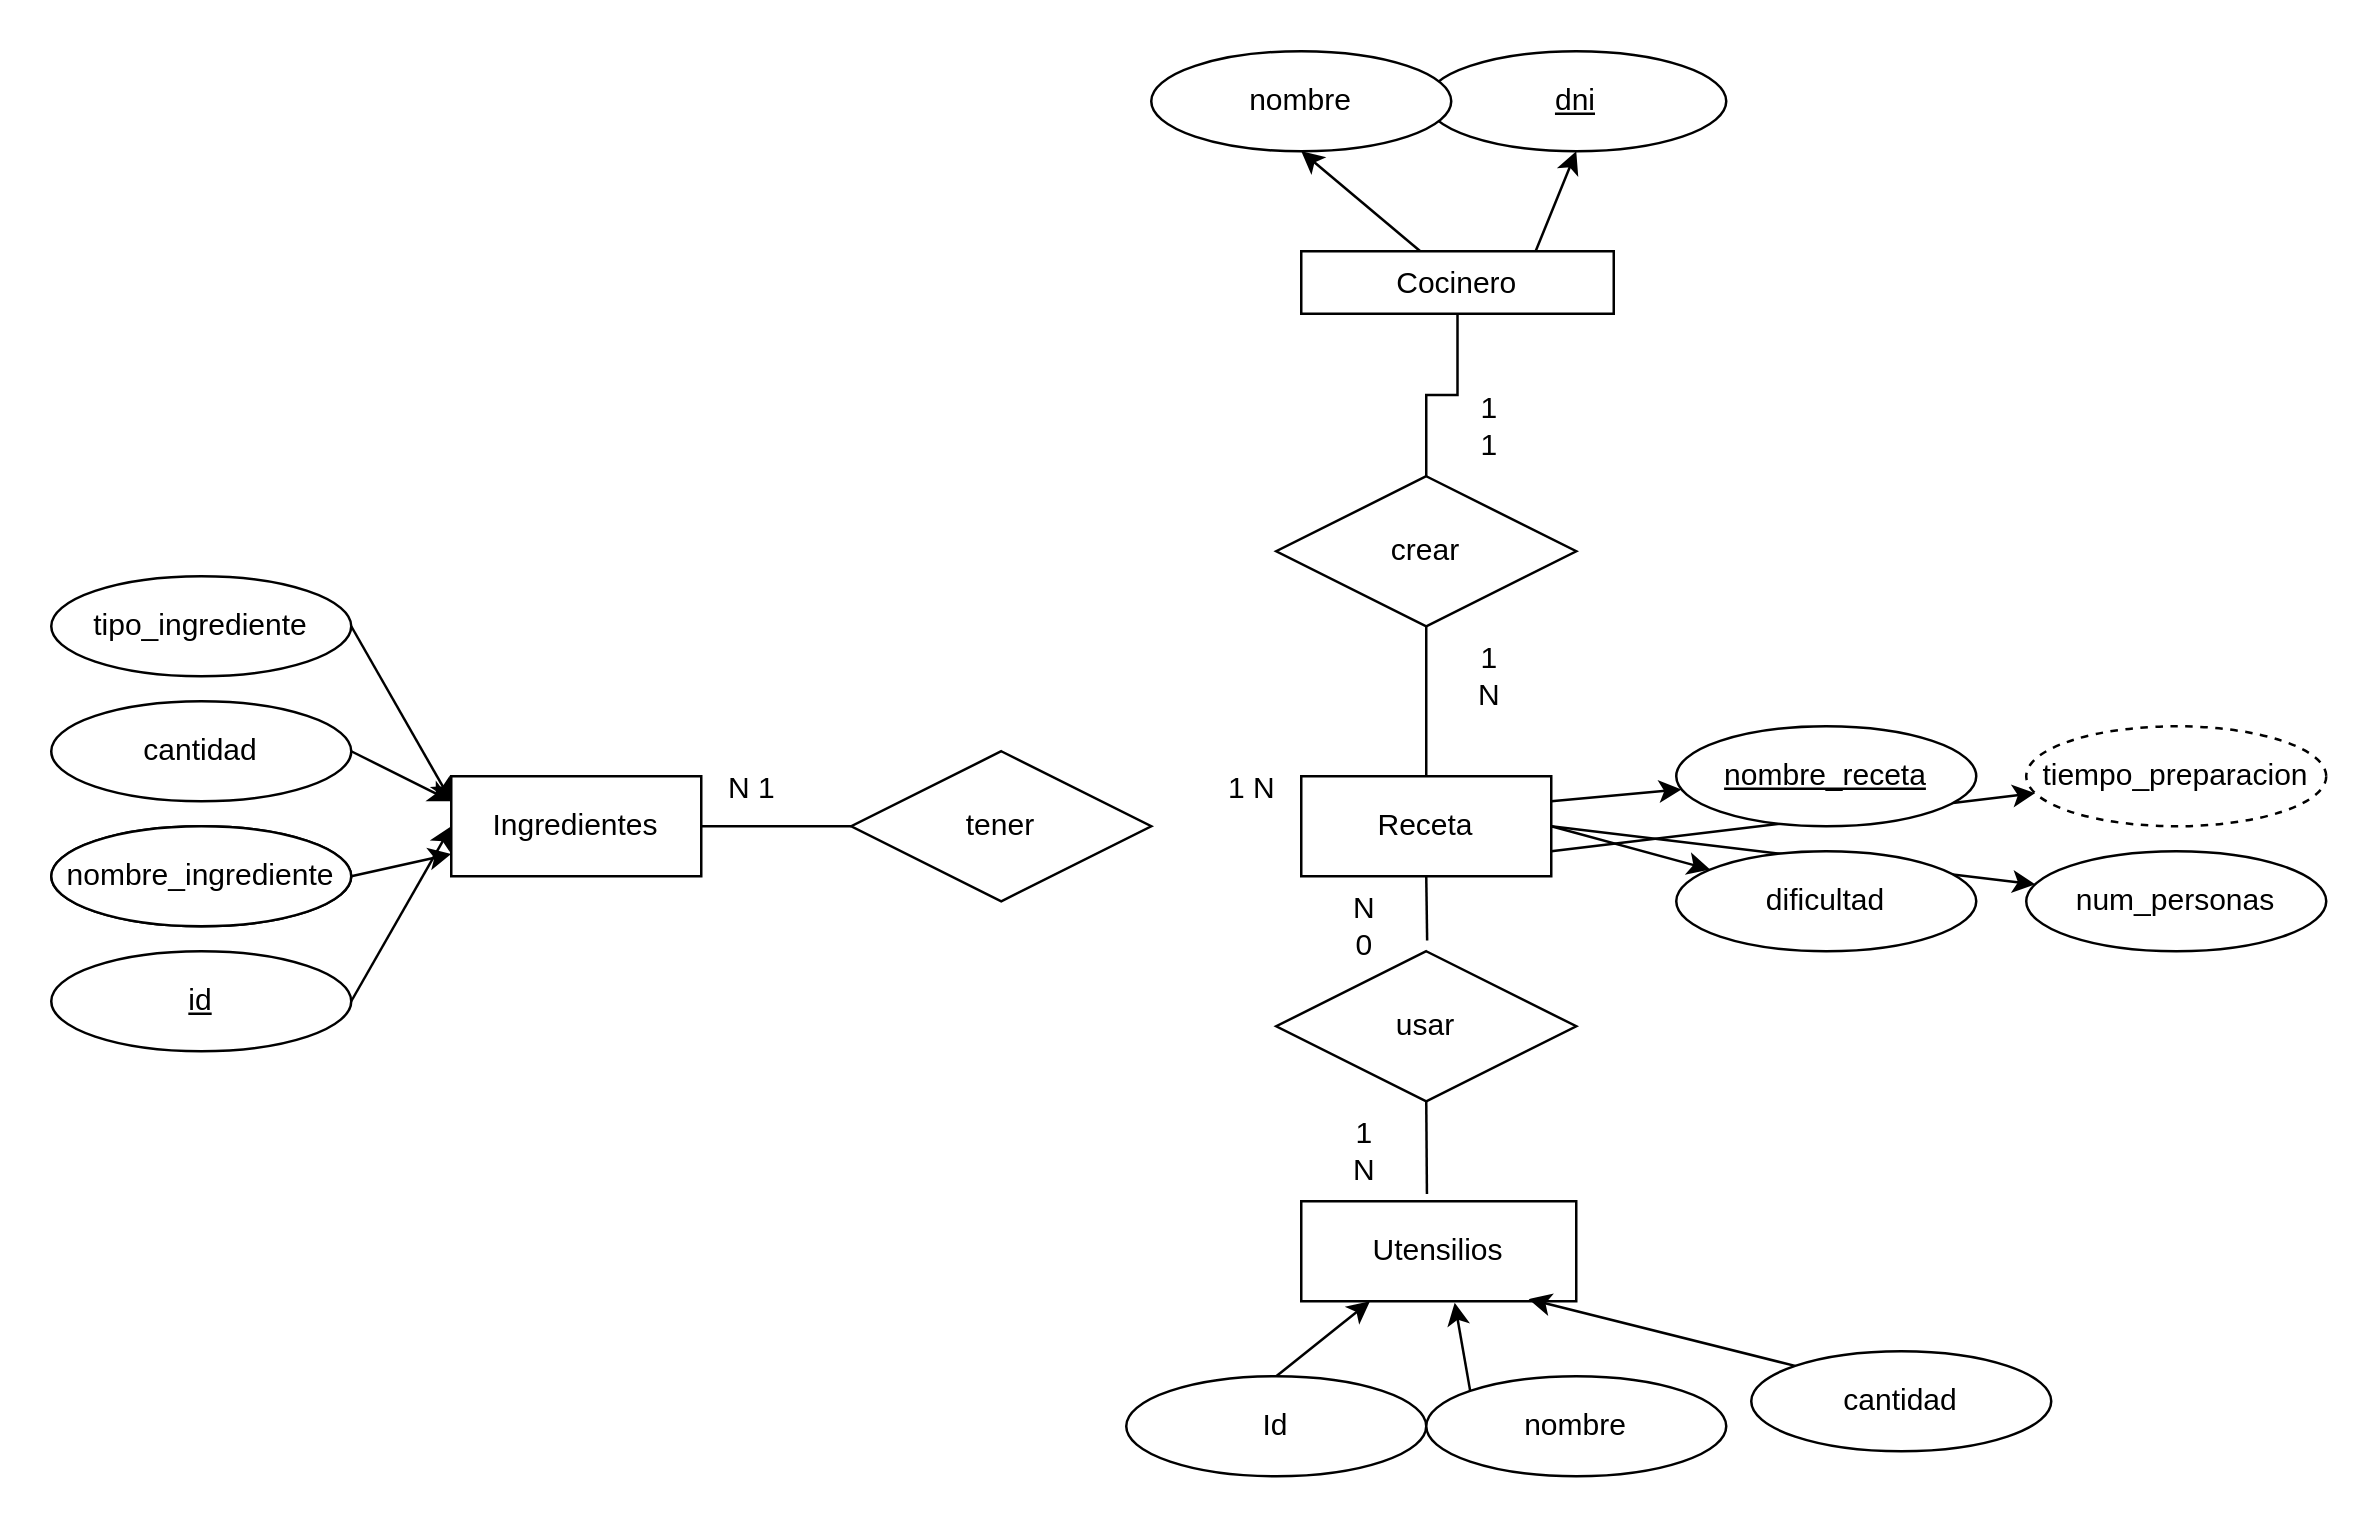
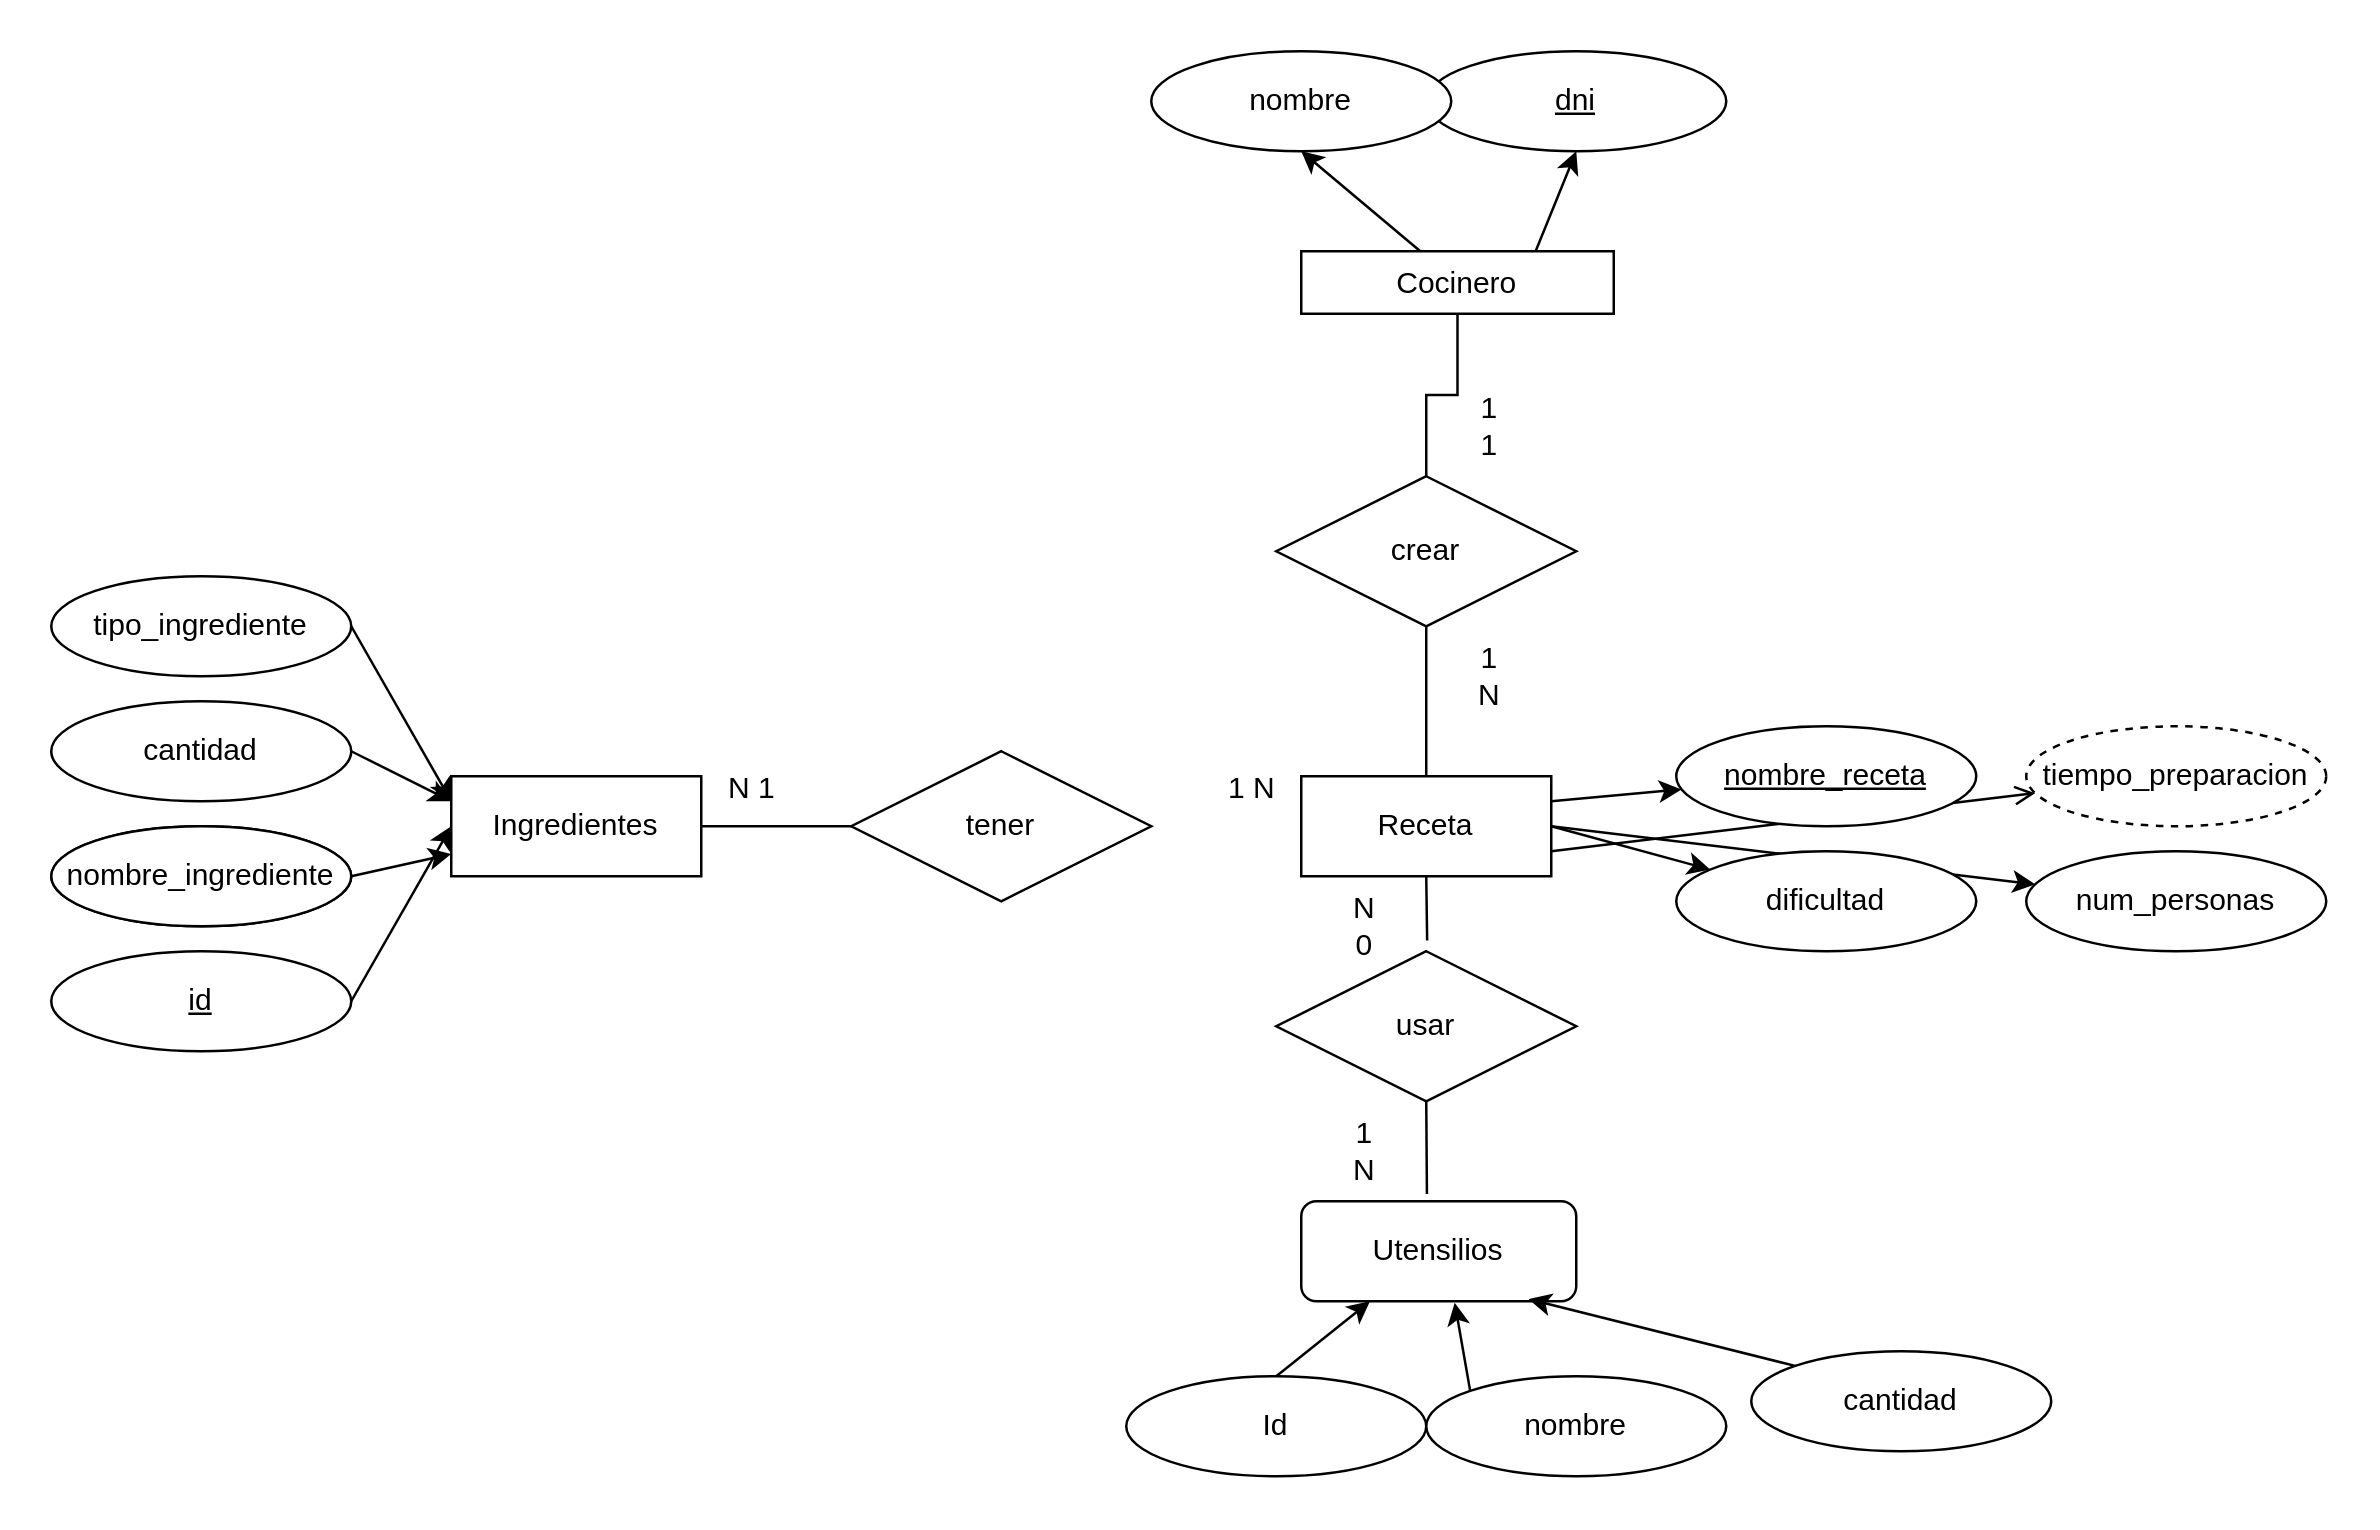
(2017, 795) -> (2021, 795)
(1439, 1251) -> (1439, 1251)
